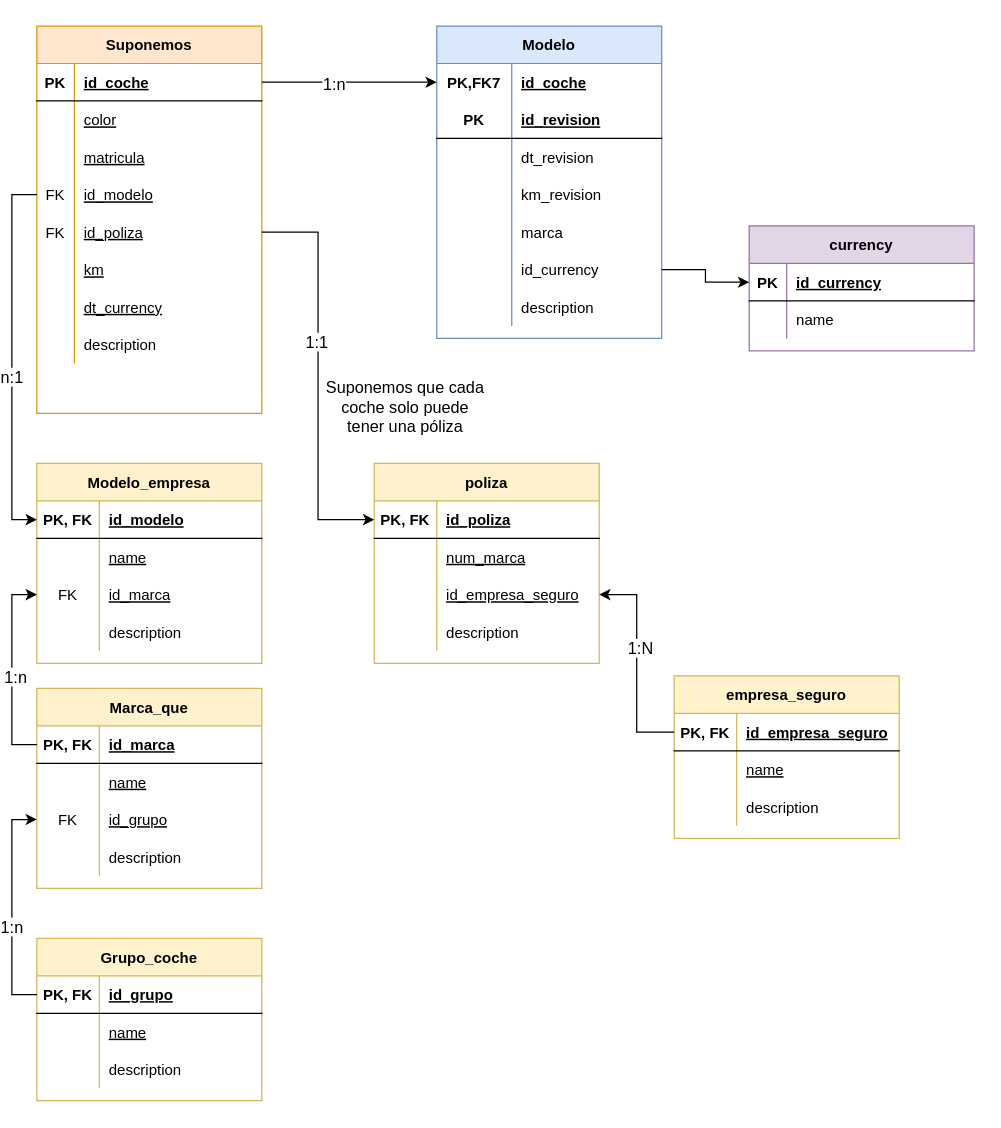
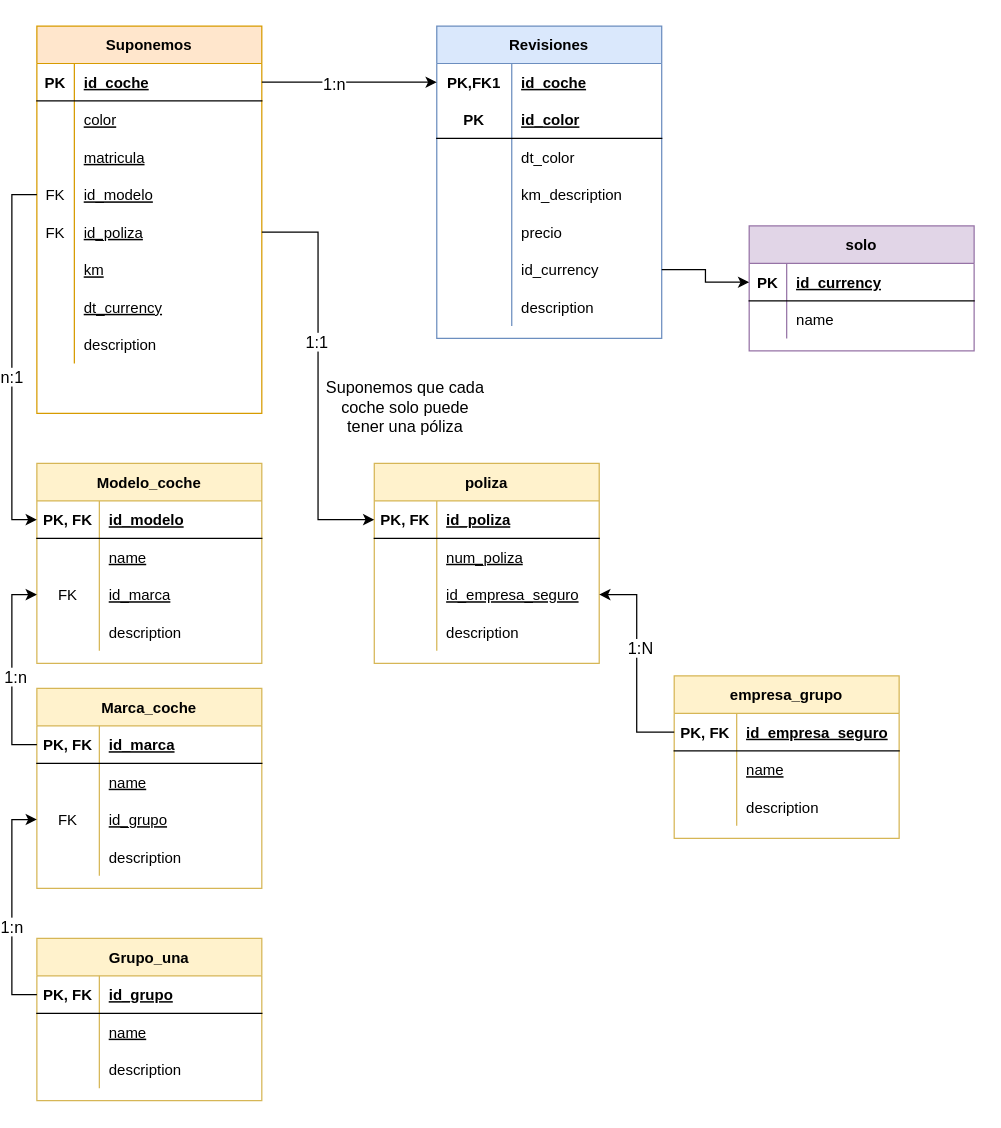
(549, 45) -> (549, 45)
(474, 83) -> (474, 83)
(562, 120) -> (551, 120)
(564, 158) -> (553, 158)
(564, 195) -> (576, 195)
(542, 233) -> (545, 233)
(861, 245) -> (861, 245)
(149, 483) -> (149, 483)
(484, 558) -> (484, 558)
(786, 695) -> (786, 695)
(149, 708) -> (149, 708)
(149, 958) -> (149, 958)
